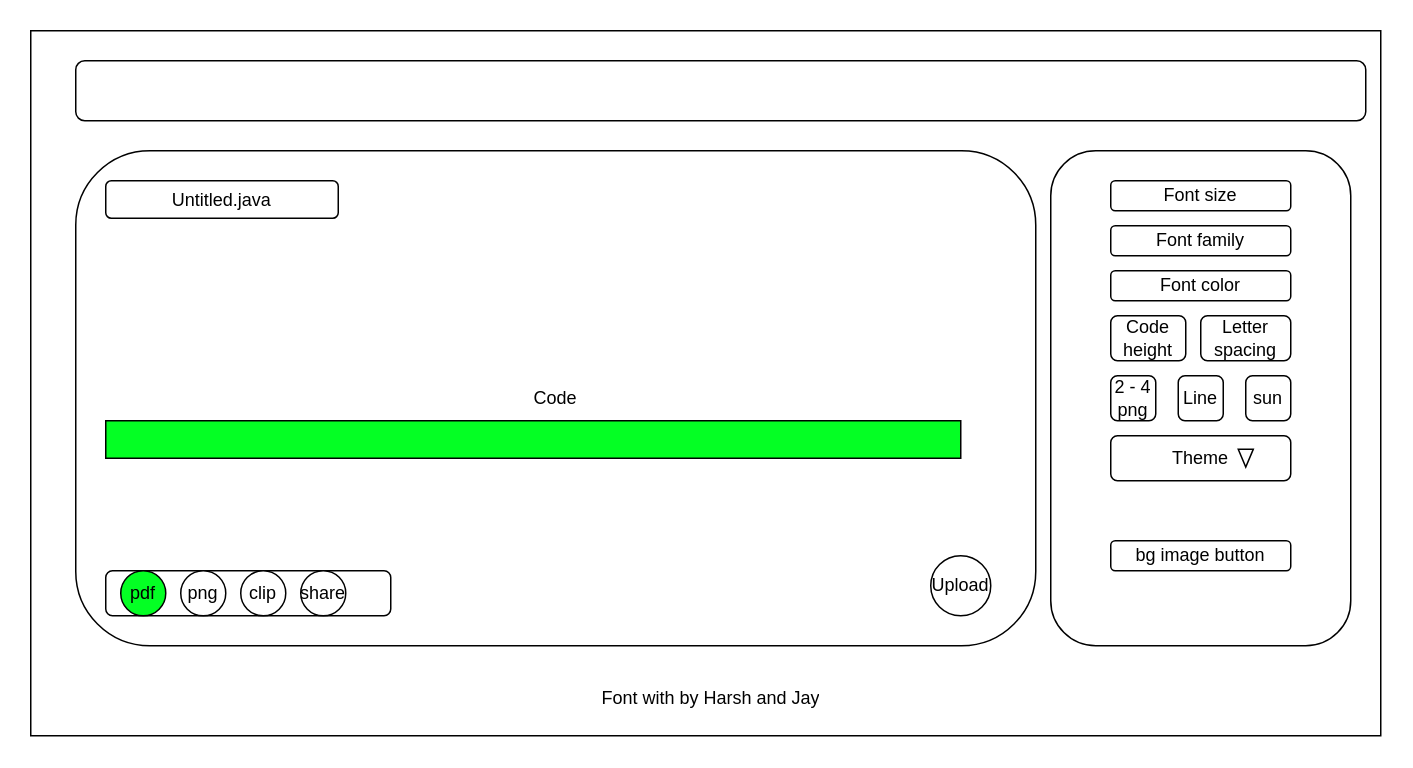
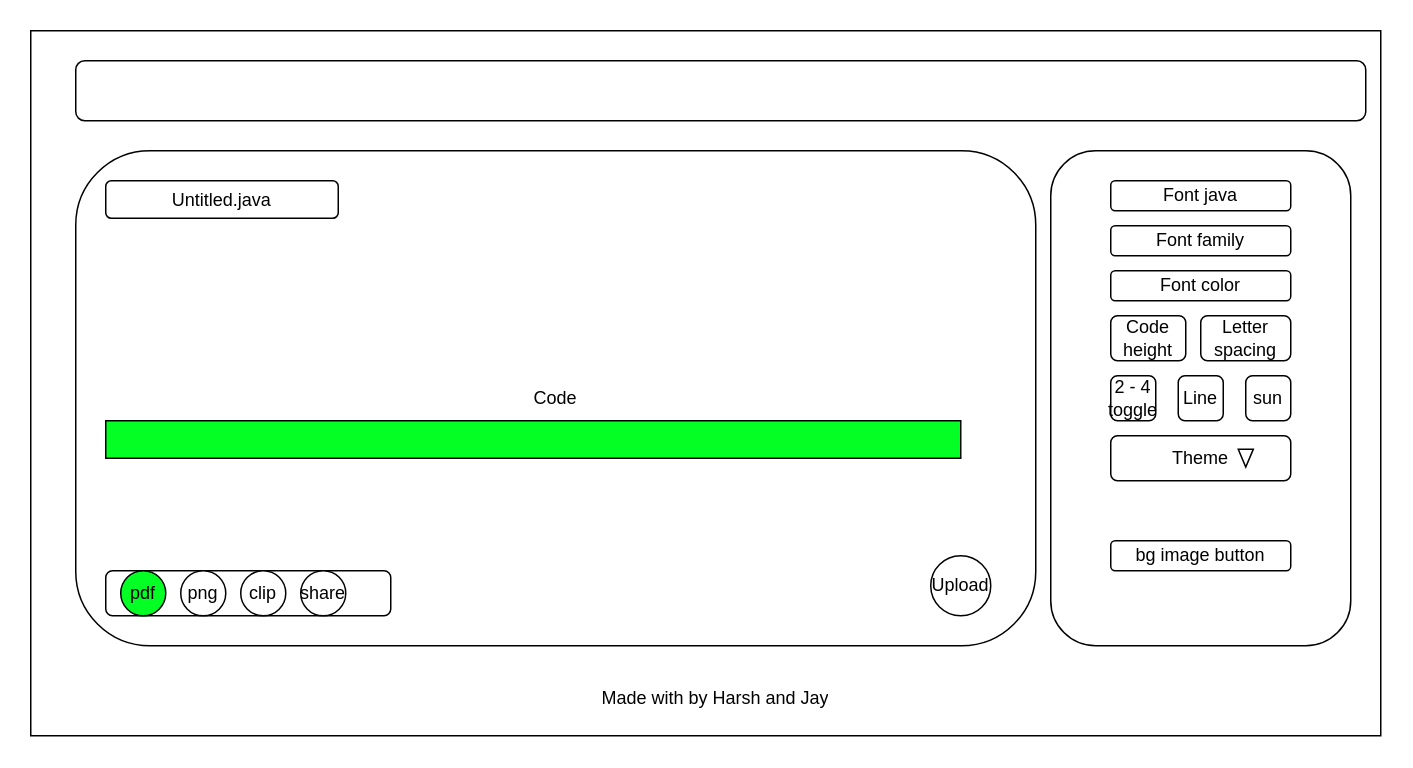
(1201, 196) -> (1201, 196)
(1133, 398) -> (1133, 398)
(719, 698) -> (719, 698)
